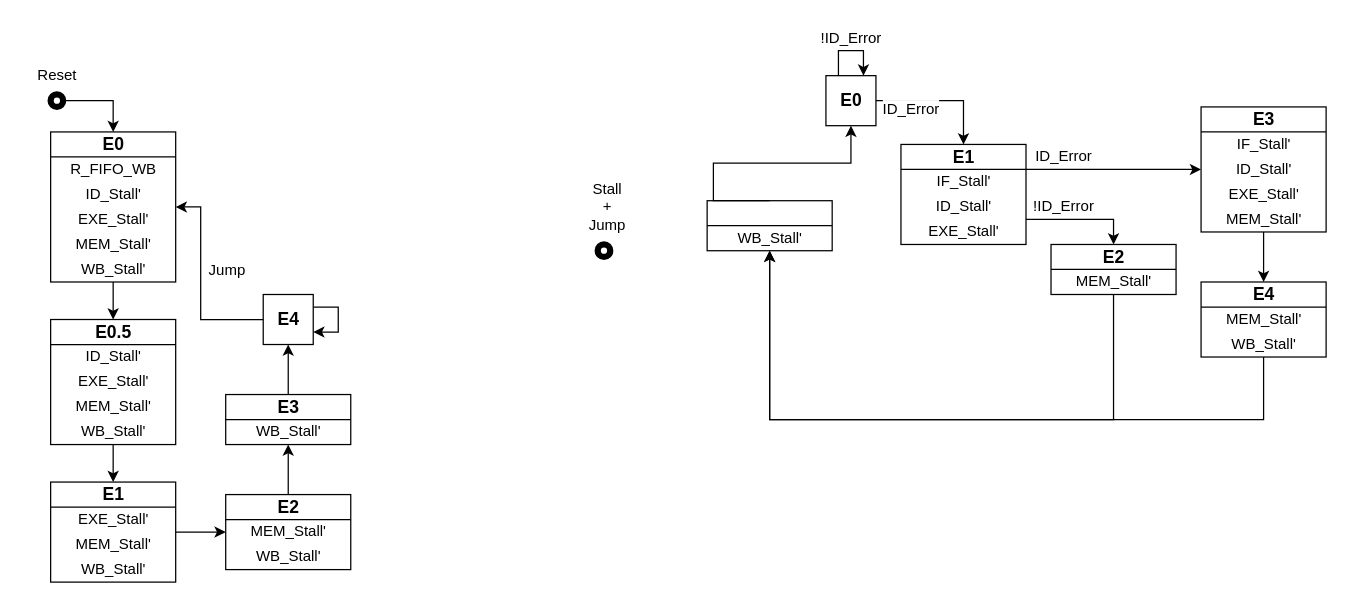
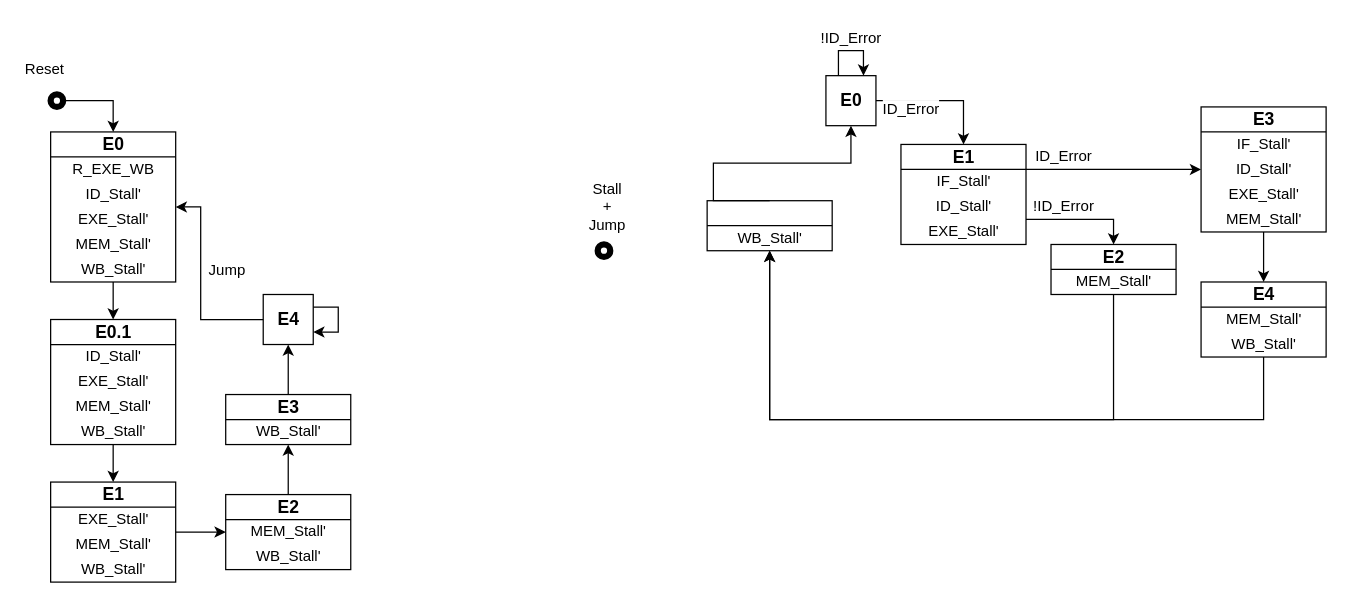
(57, 76) -> (44, 69)
(114, 169) -> (114, 169)
(114, 332) -> (114, 332)
